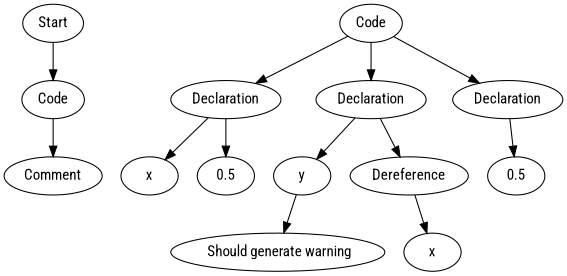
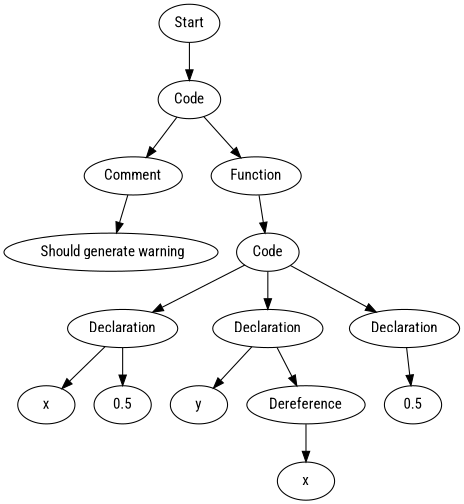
none -> (256, 176)
(292, 209) -> (124, 209)
